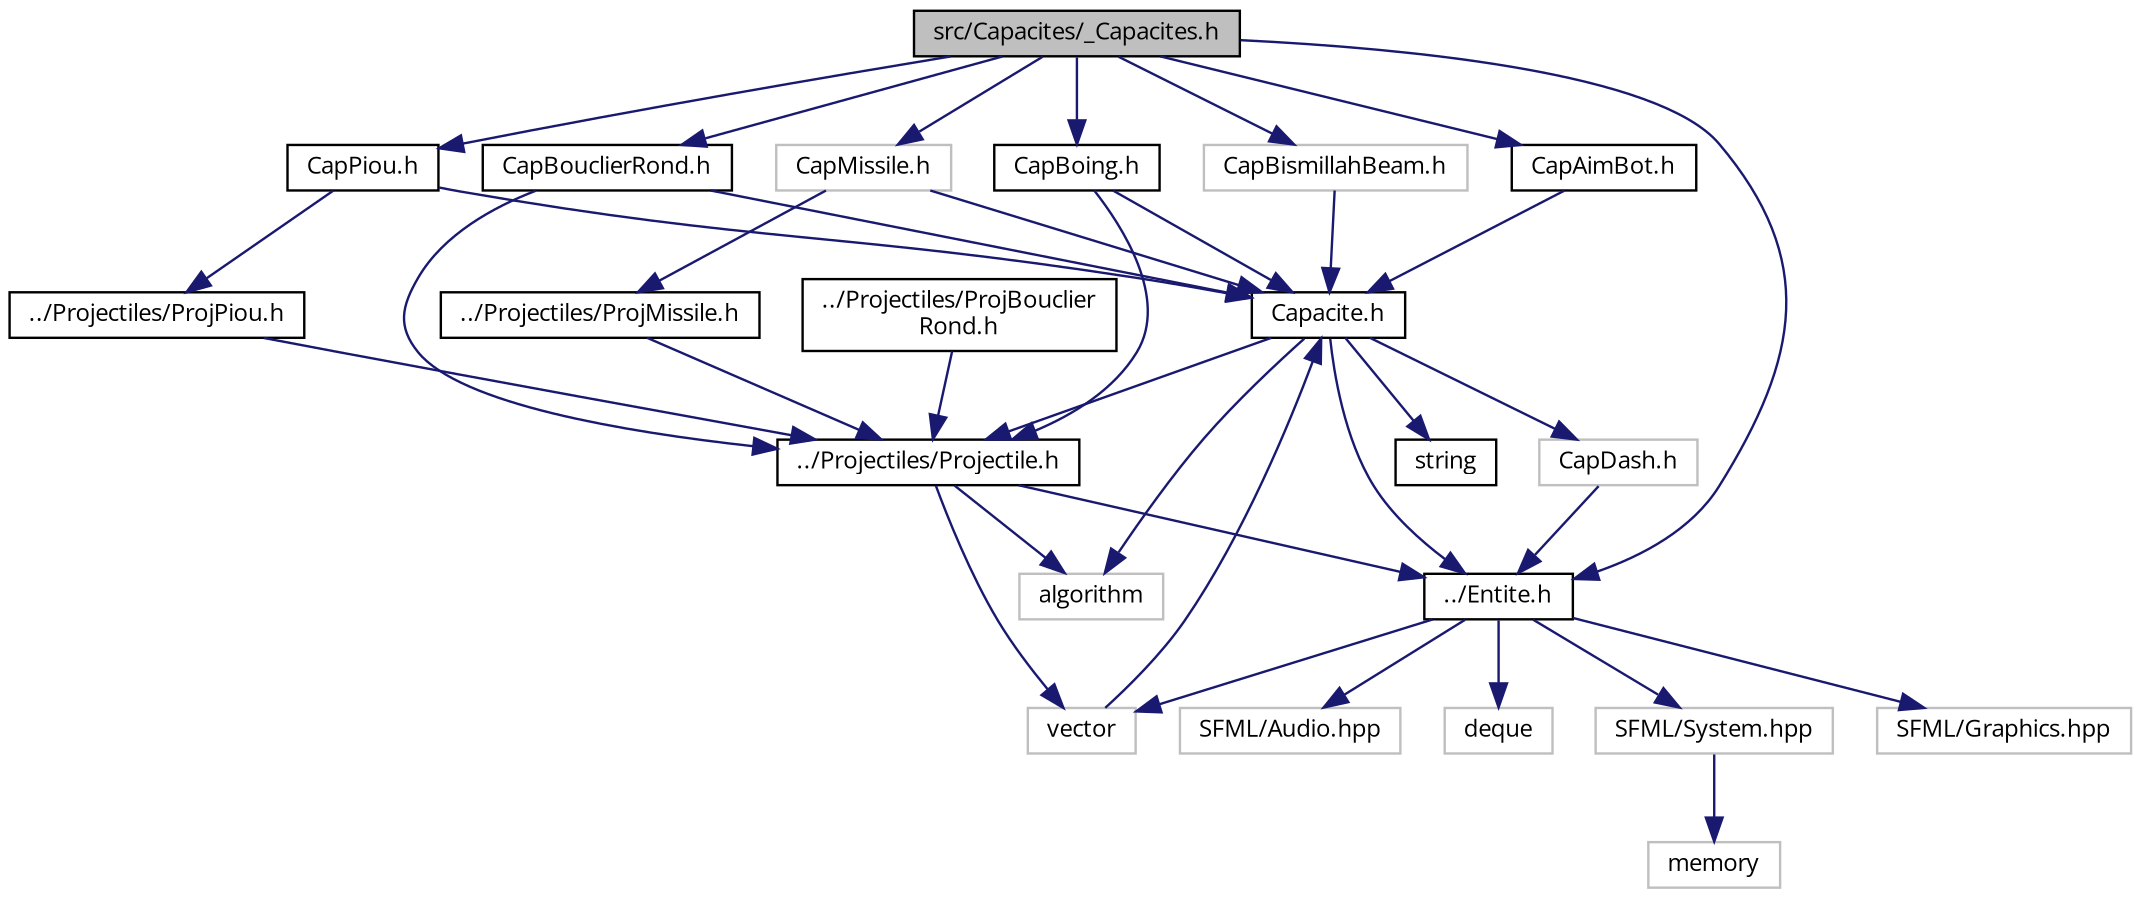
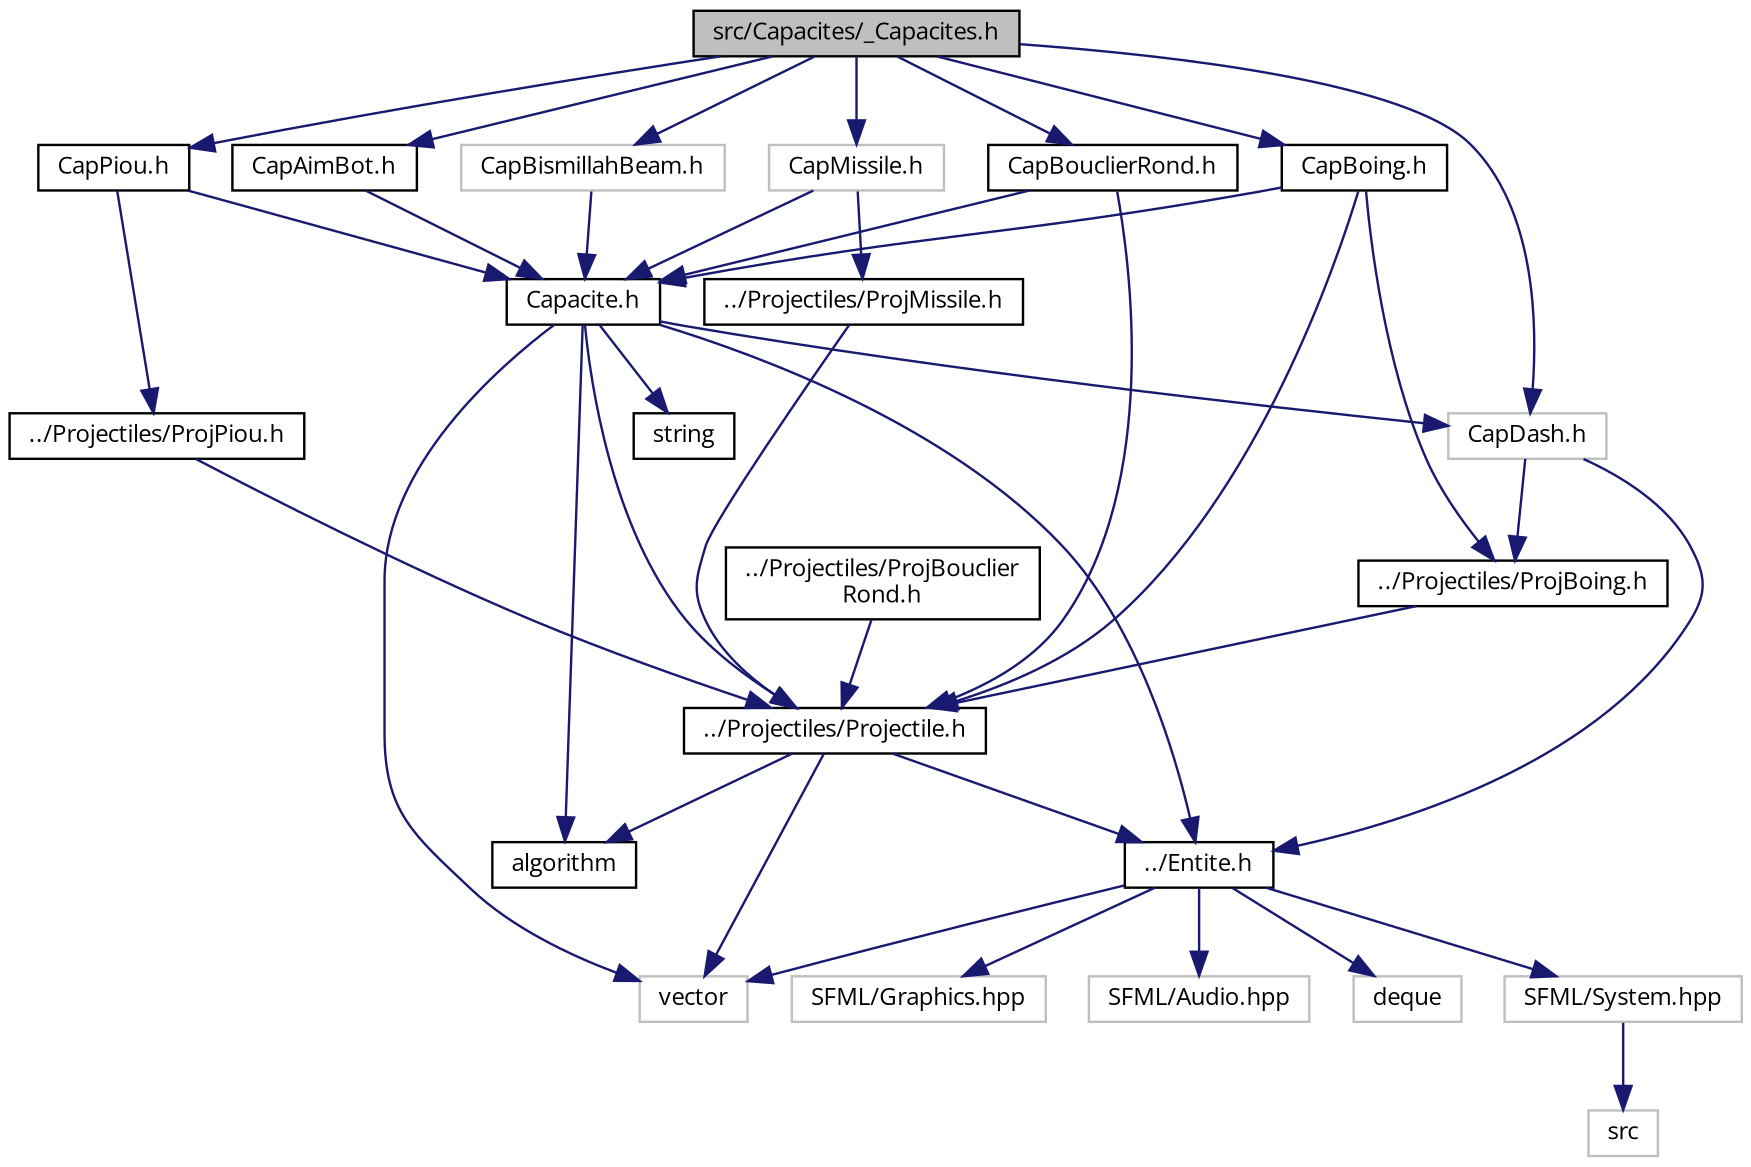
(1728, 155) -> (1378, 99)
(1224, 556) -> (385, 676)
none -> (1513, 583)
(1091, 597) -> (564, 865)
(1714, 865) -> (1623, 1133)
